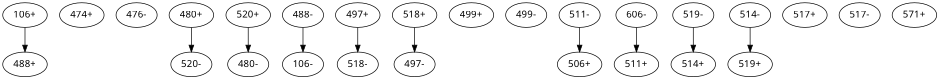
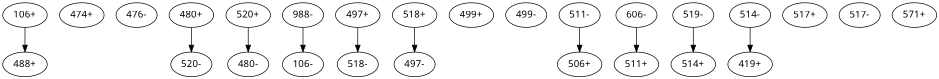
(303, 15) -> (303, 15)
(750, 64) -> (750, 64)
